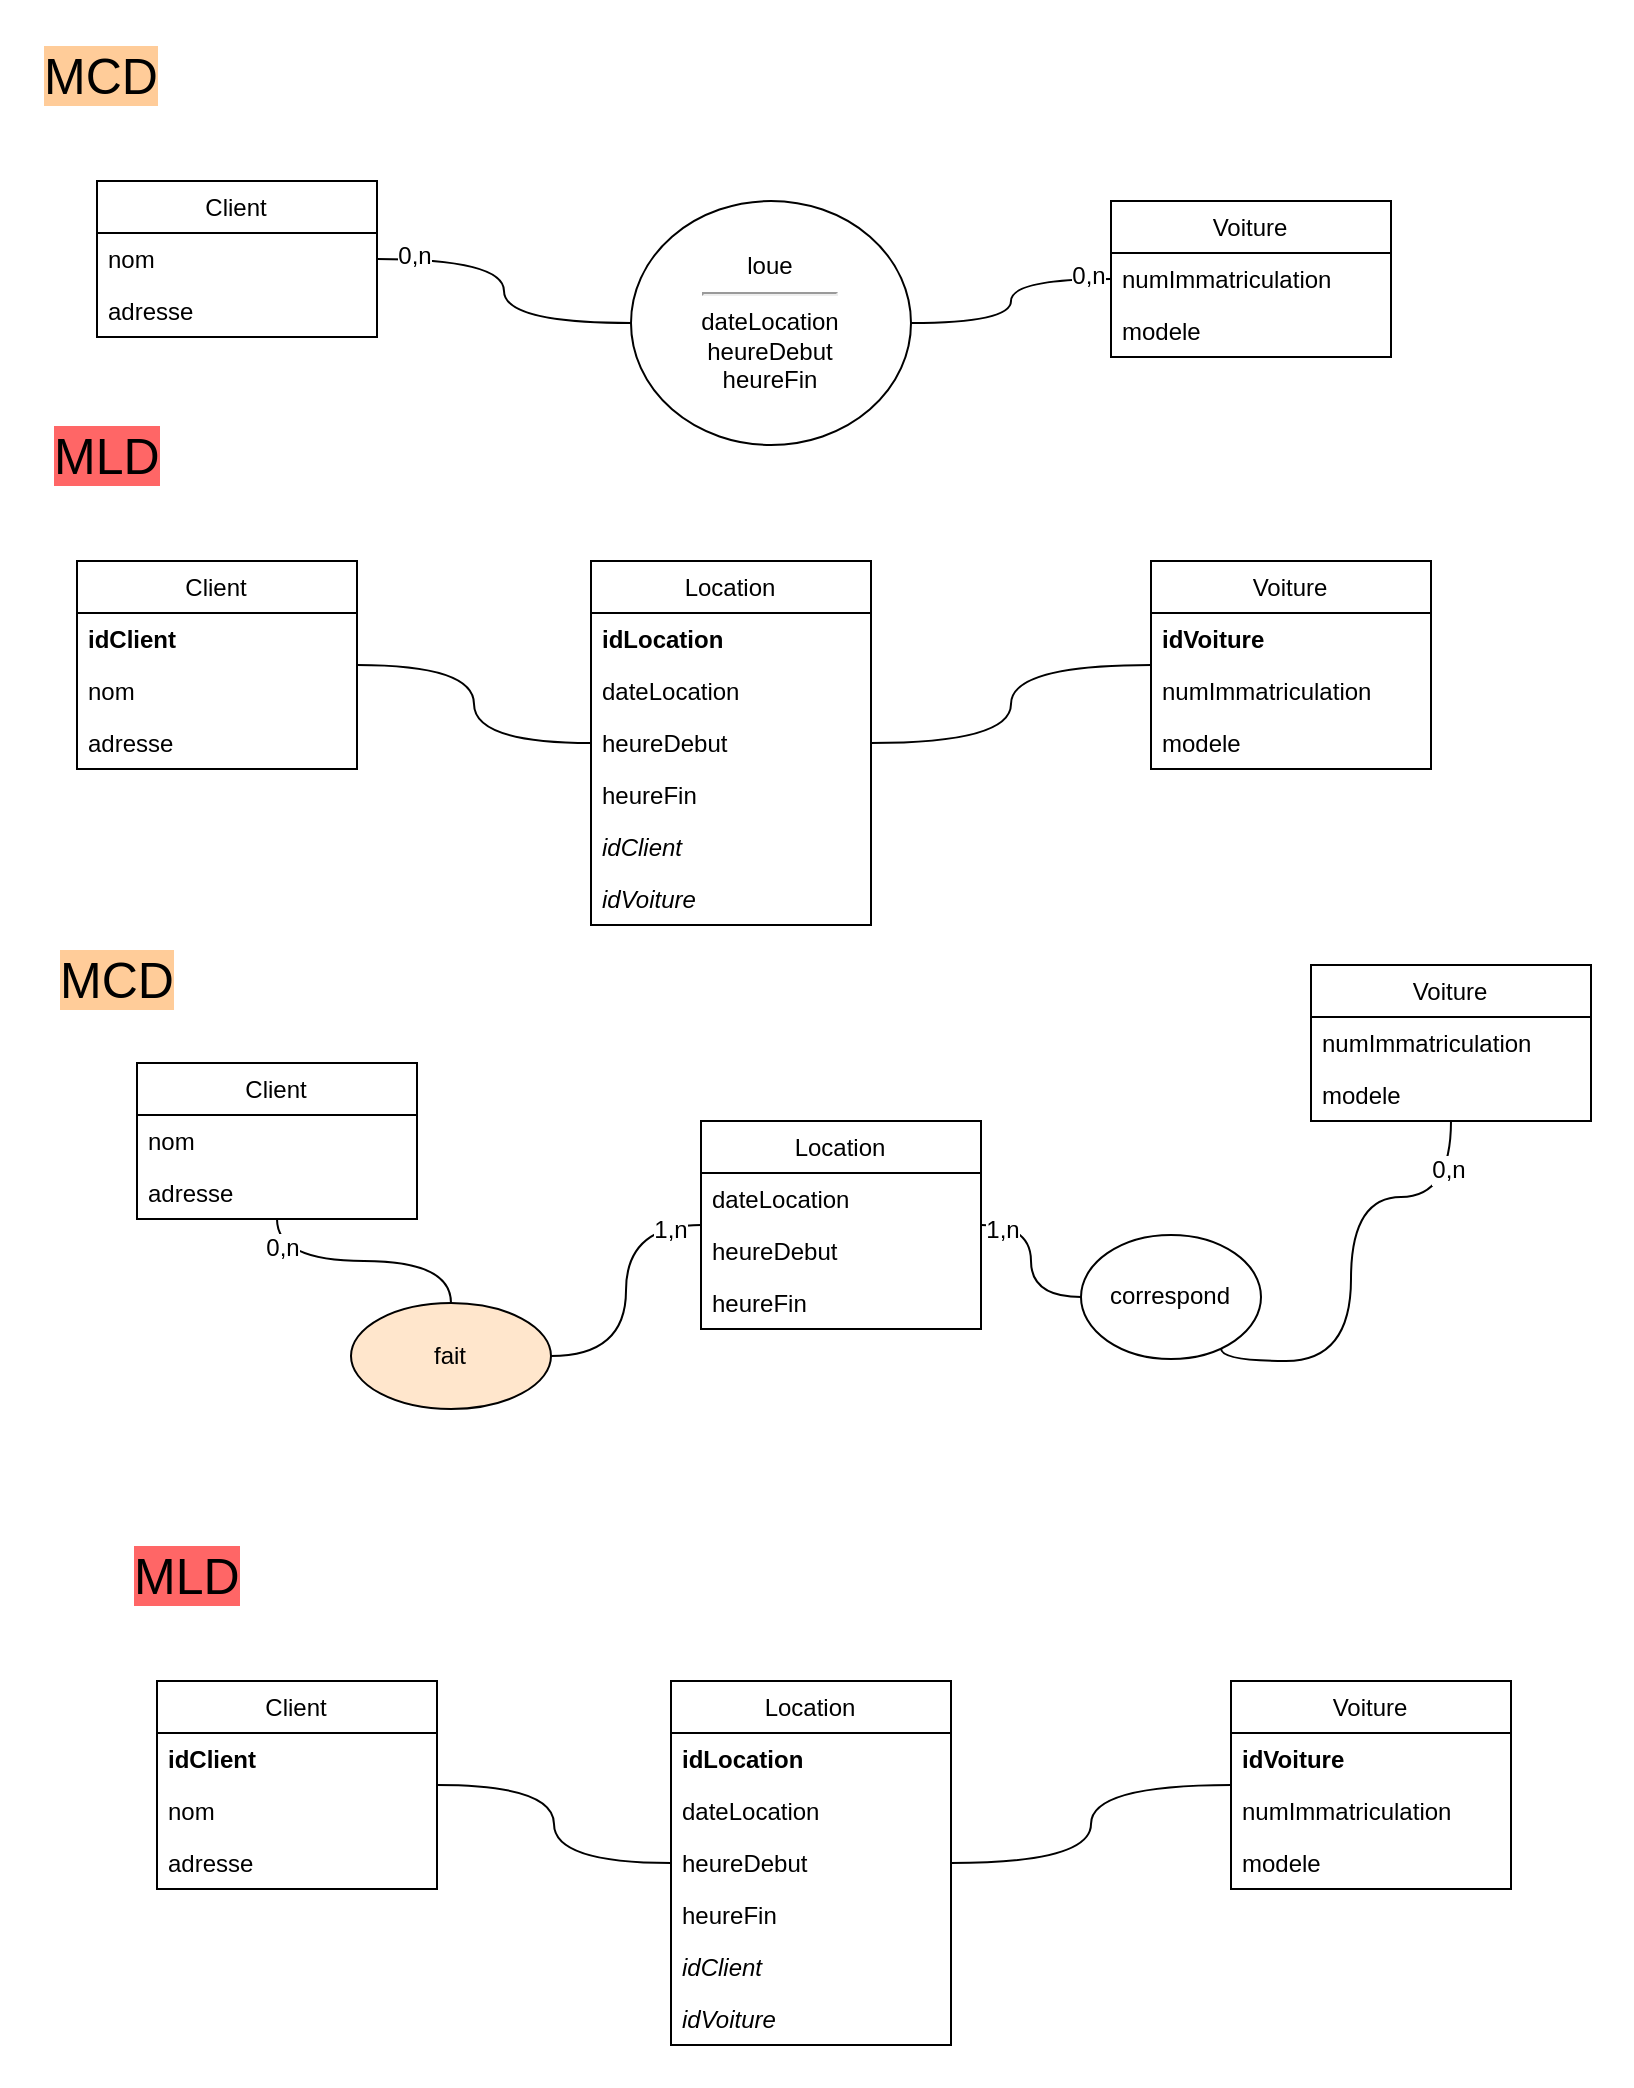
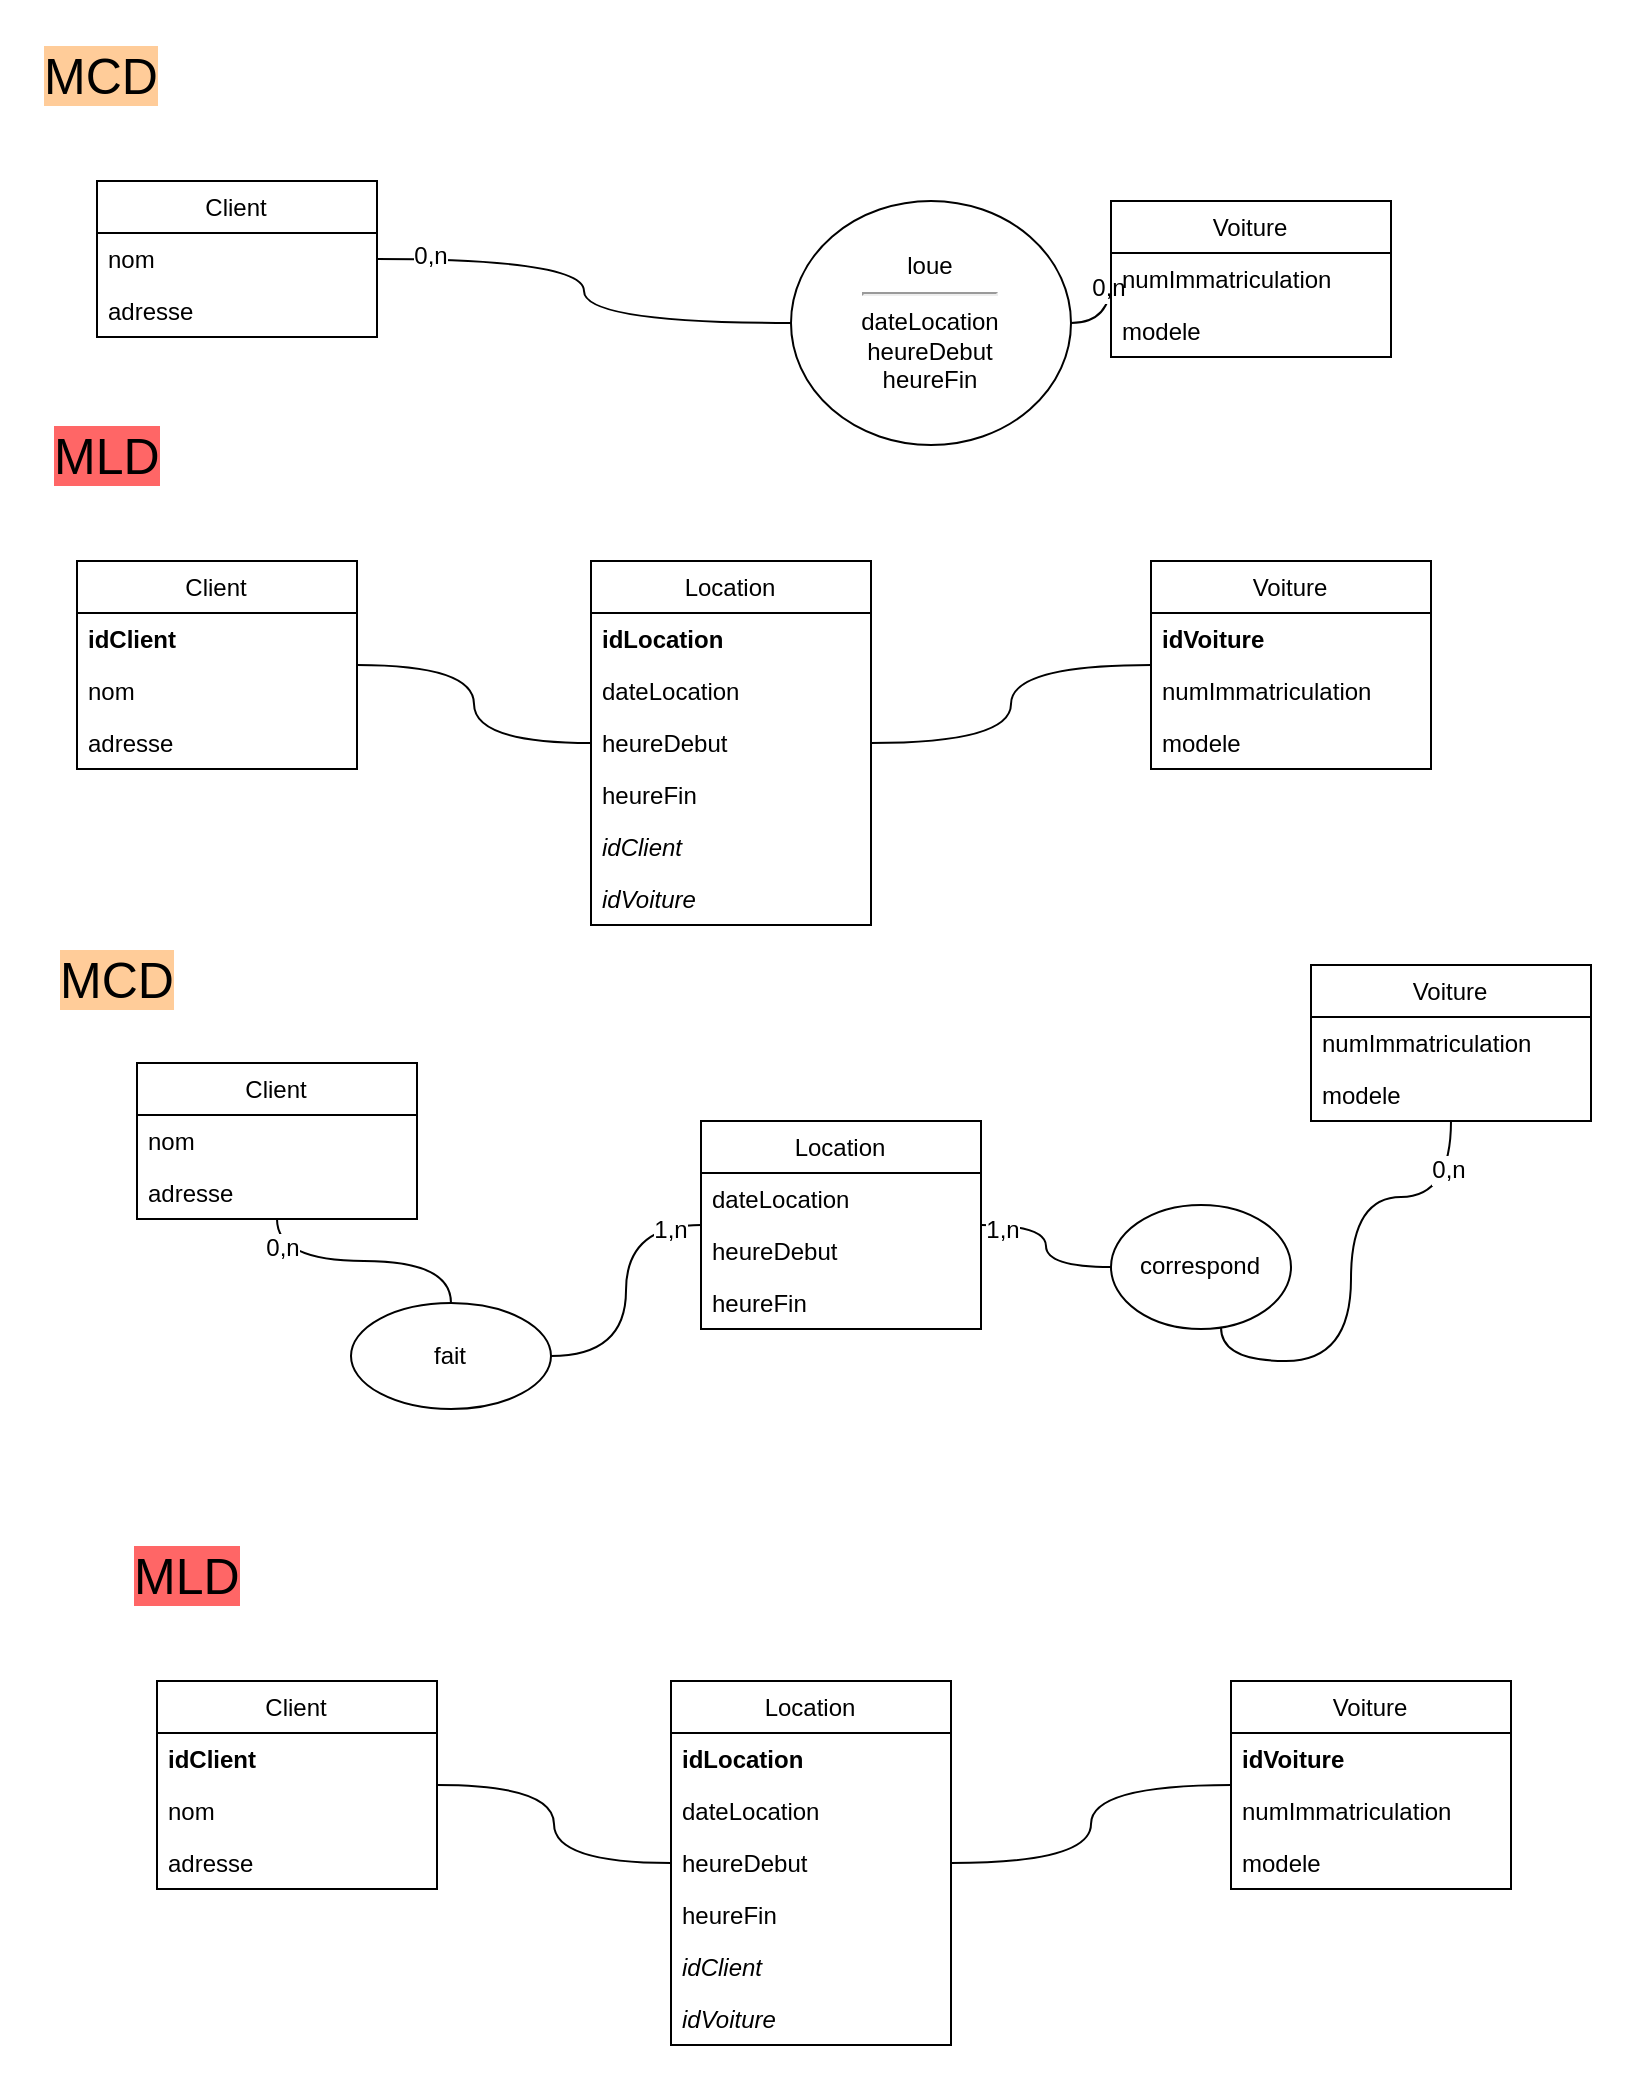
(771, 323) -> (931, 323)
(1171, 1297) -> (1201, 1267)
(451, 1356) -> (451, 1356)
